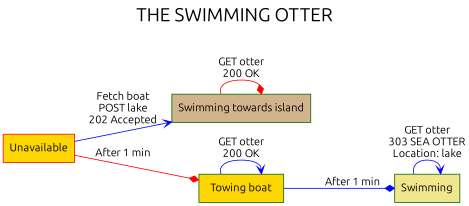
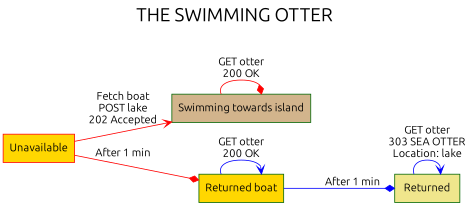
(119, 132) -> (119, 132)
(241, 188) -> (241, 188)
(427, 188) -> (427, 188)
